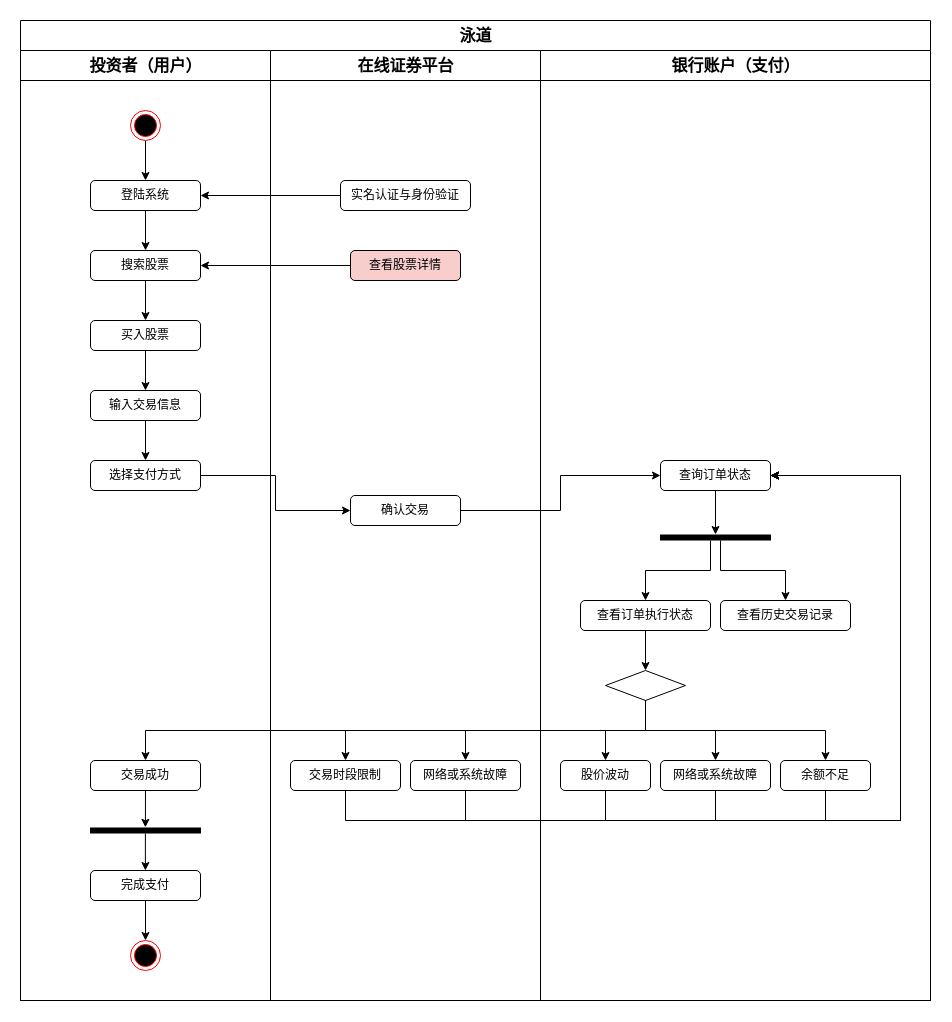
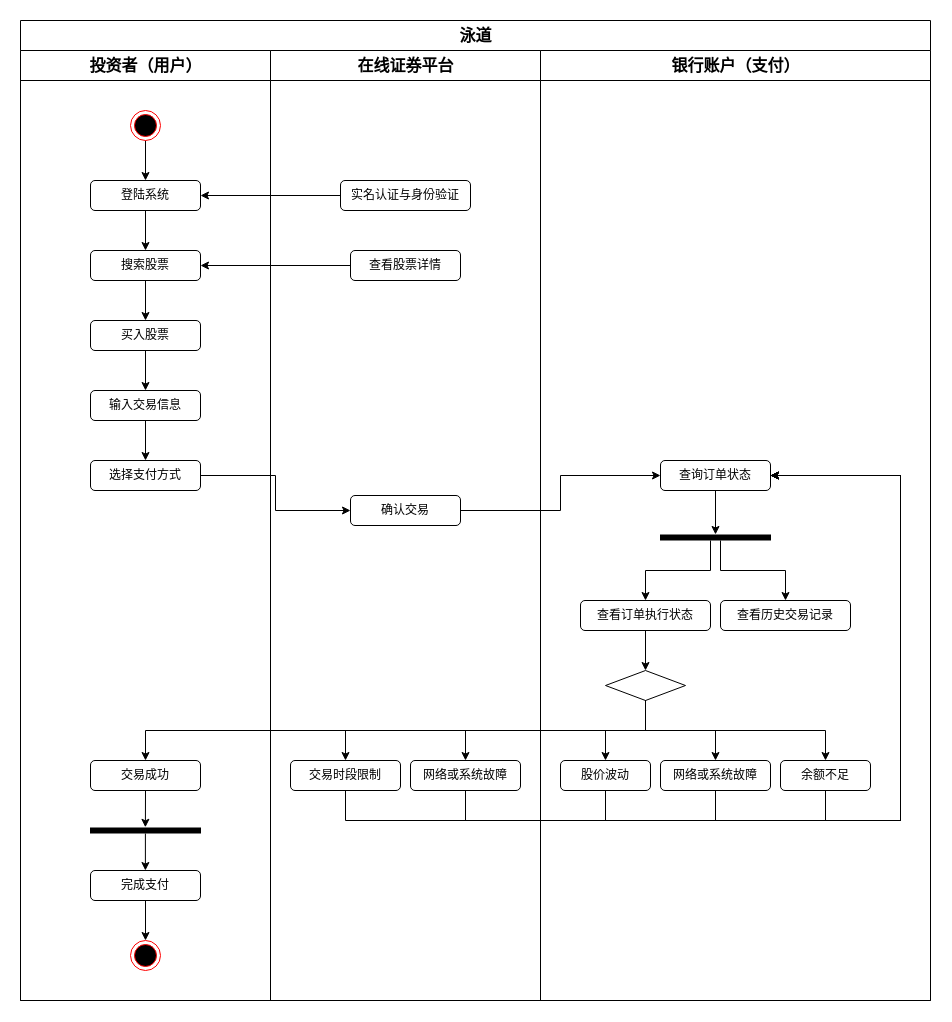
(406, 266) -> (406, 266)
